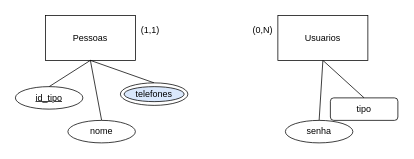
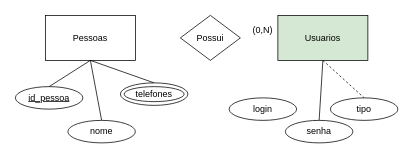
(150, 30) -> none
none -> (210, 38)
(323, 38) -> (323, 38)
(344, 79) -> (344, 79)
(154, 94) -> (154, 94)
(49, 98) -> (49, 98)
none -> (263, 109)
(364, 109) -> (364, 109)
